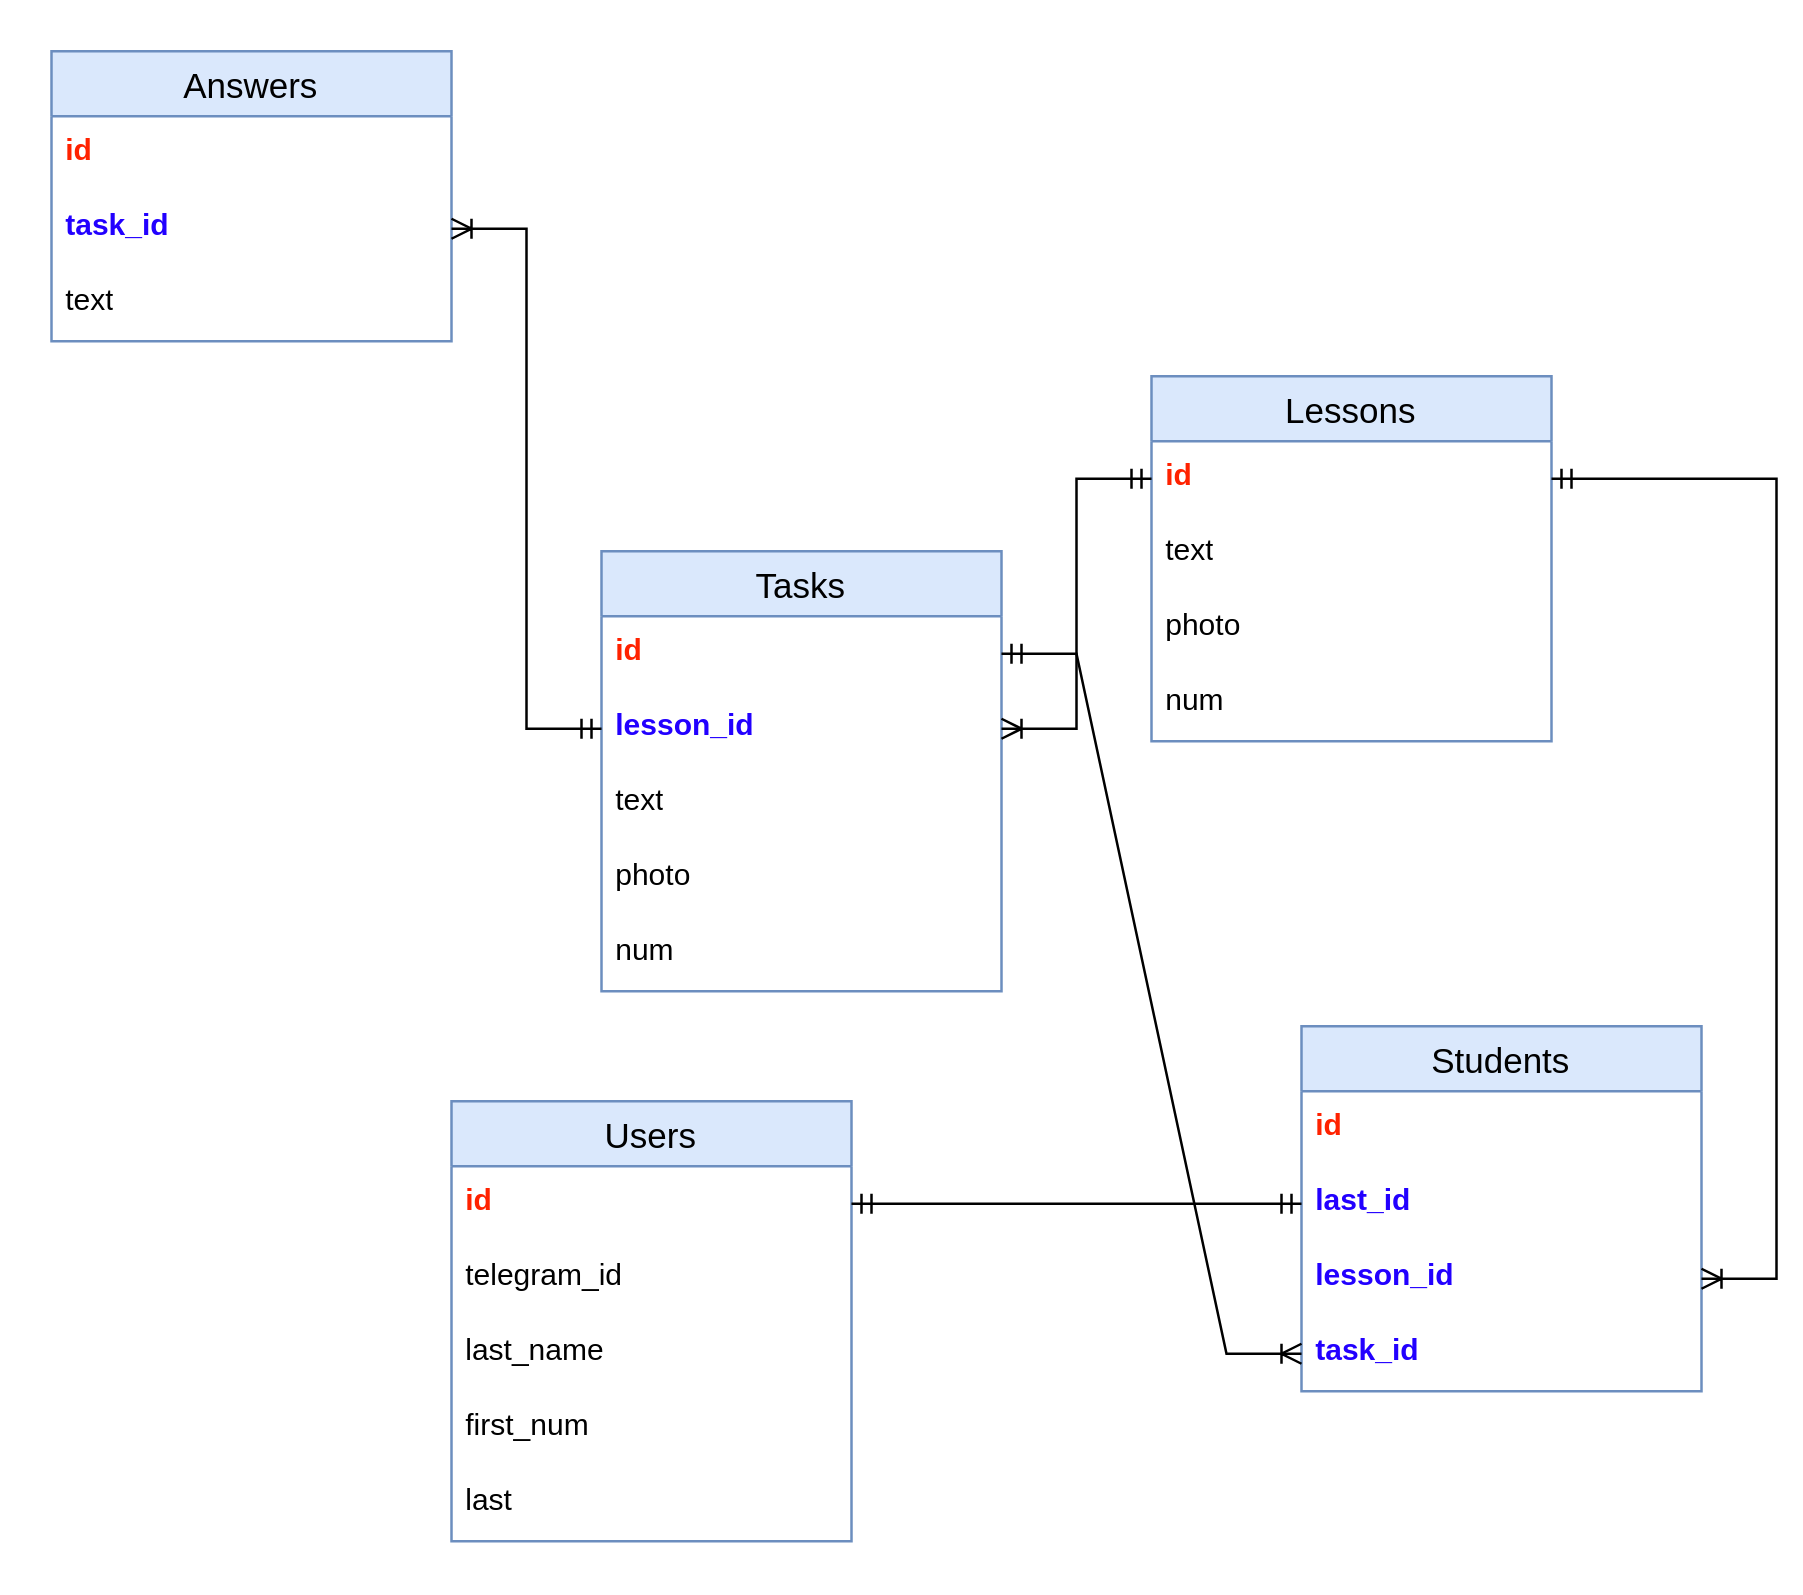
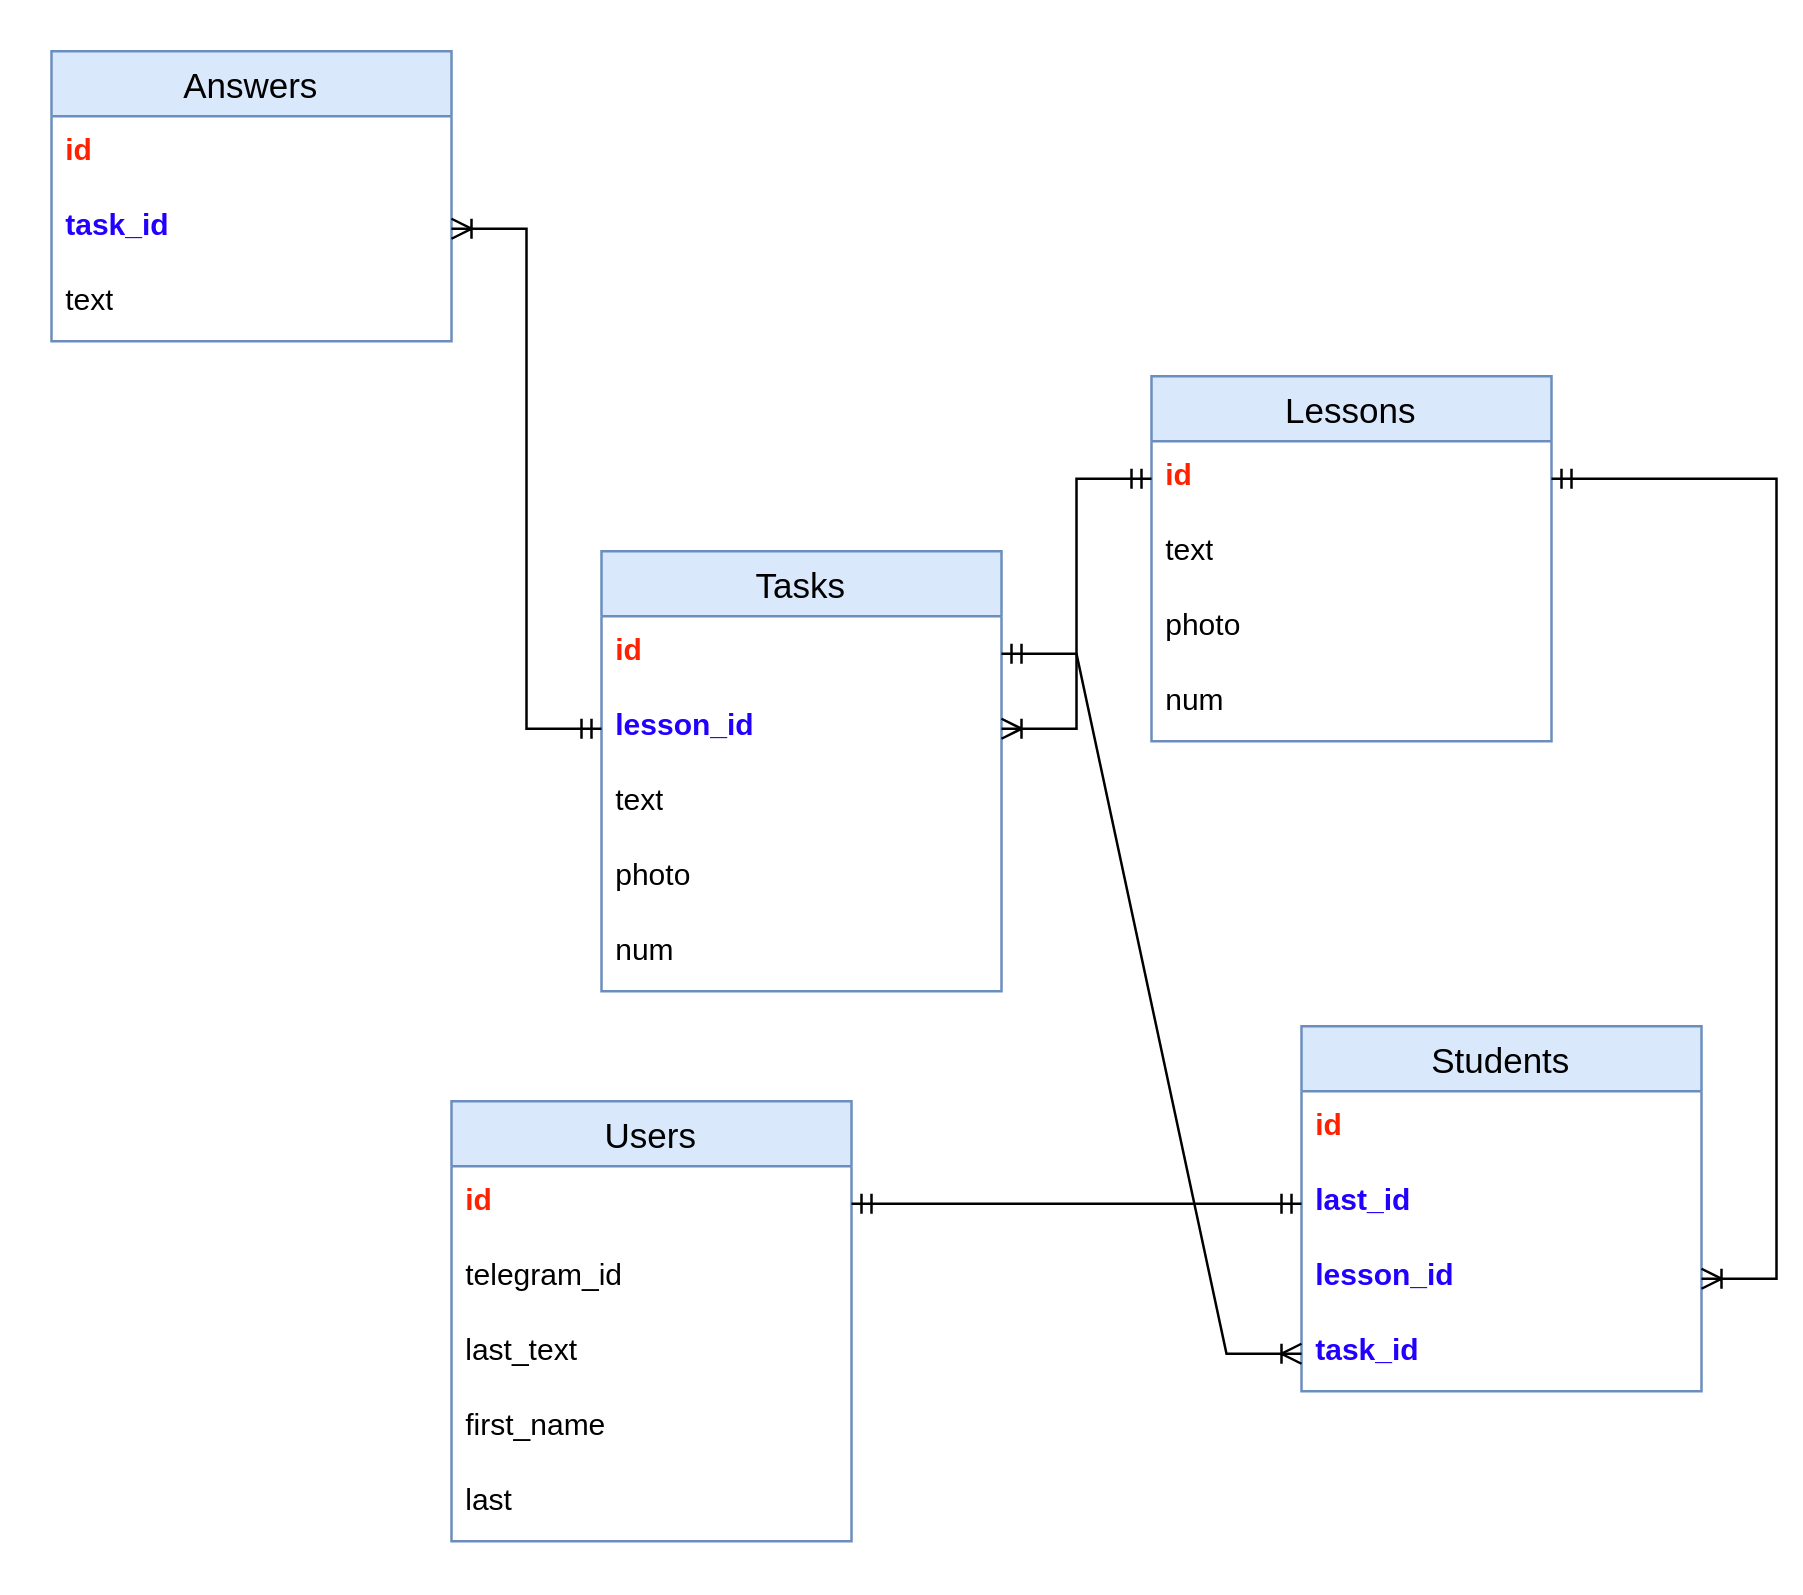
(538, 1352) -> (538, 1352)
(538, 1427) -> (546, 1427)
